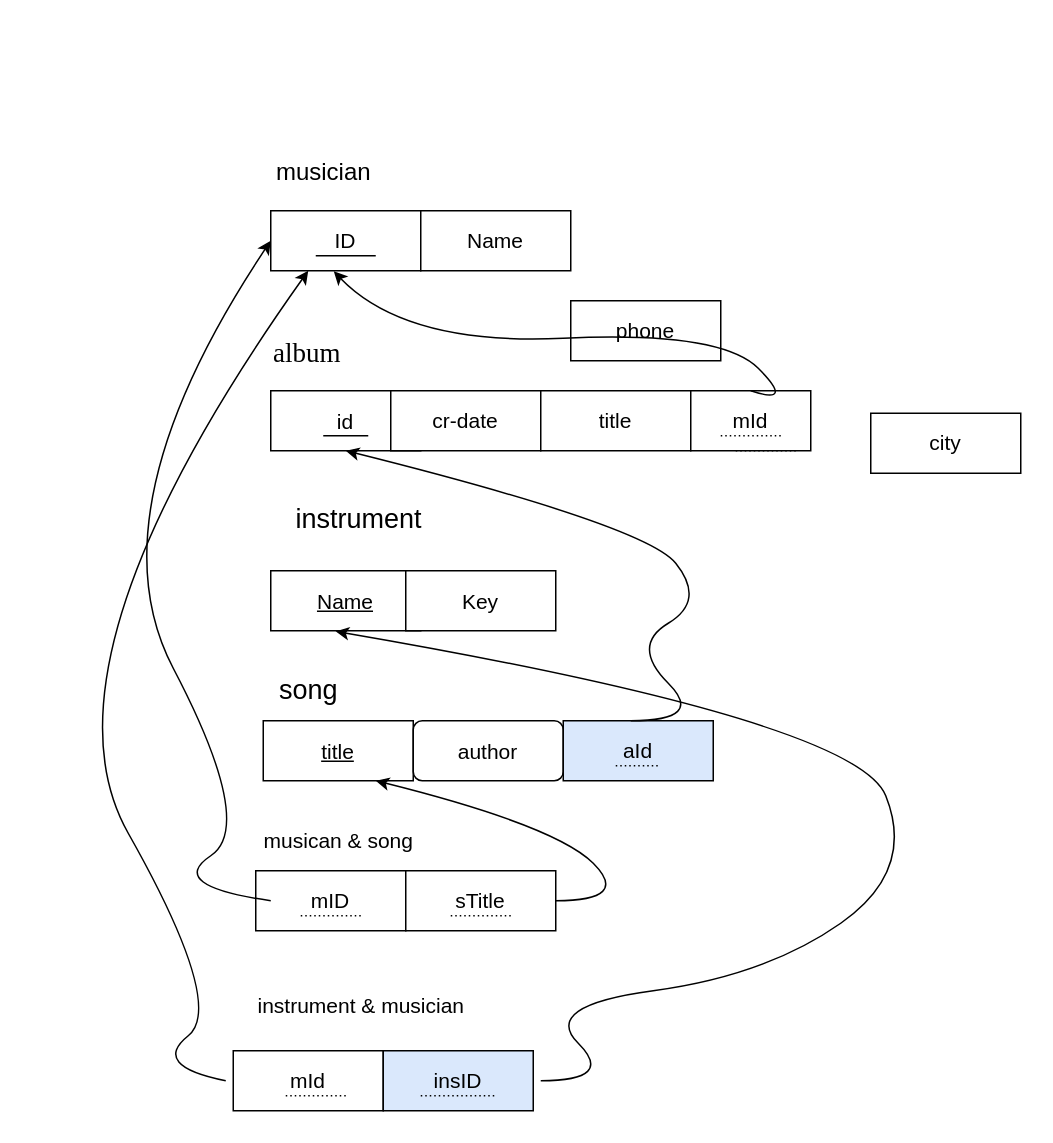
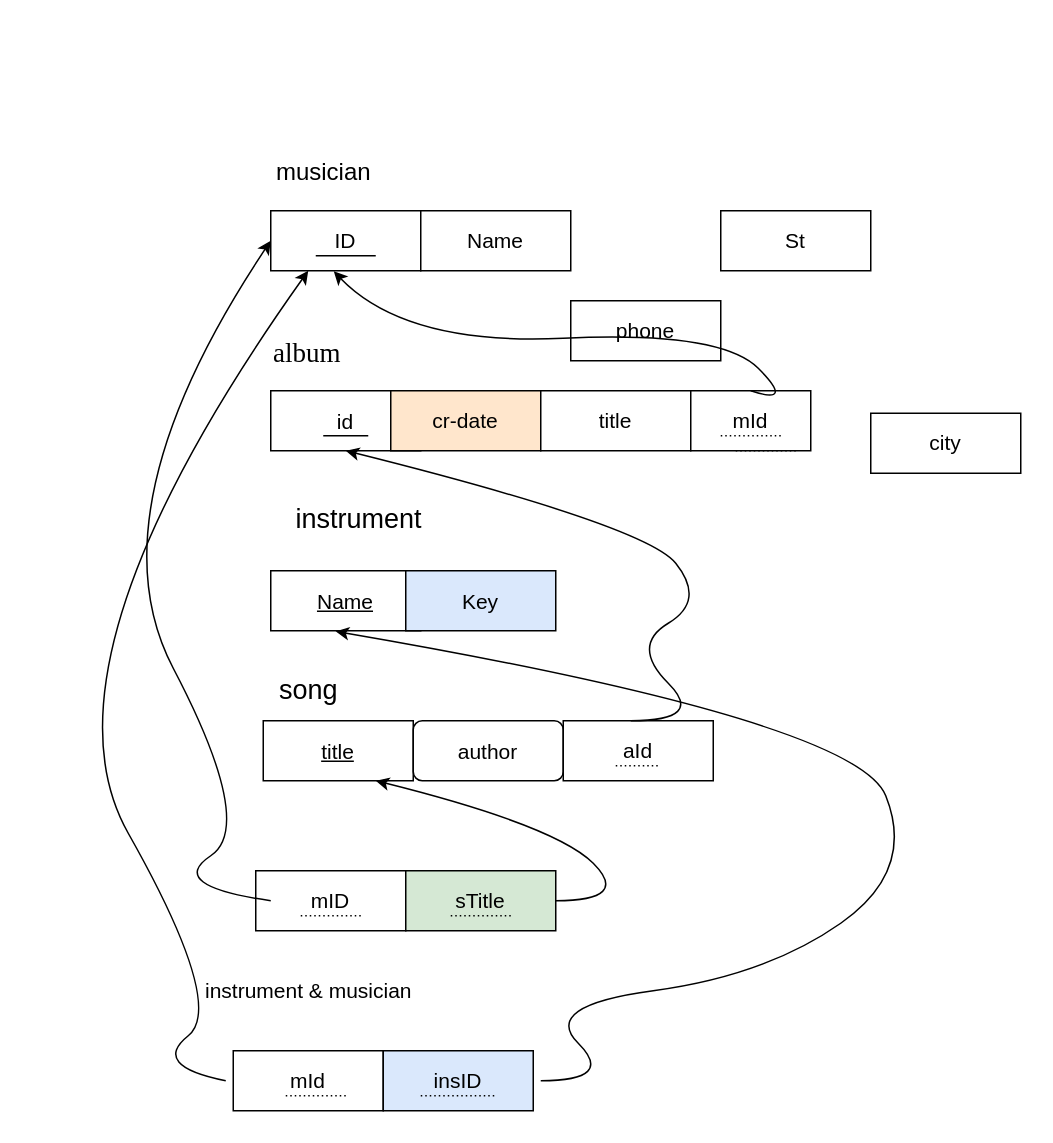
none -> (796, 241)
(466, 421) -> (466, 421)
(481, 601) -> (481, 601)
(638, 751) -> (638, 751)
(338, 841) -> none
(481, 901) -> (481, 901)
(361, 1006) -> (308, 991)
